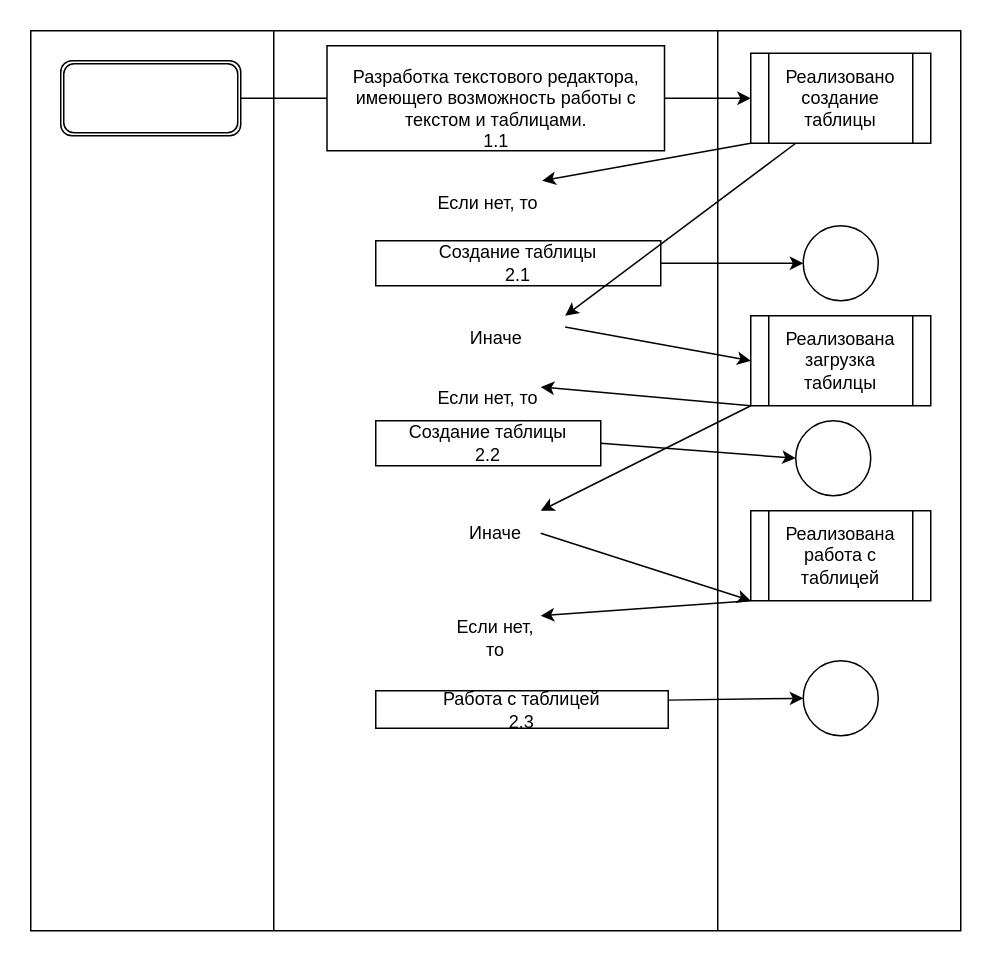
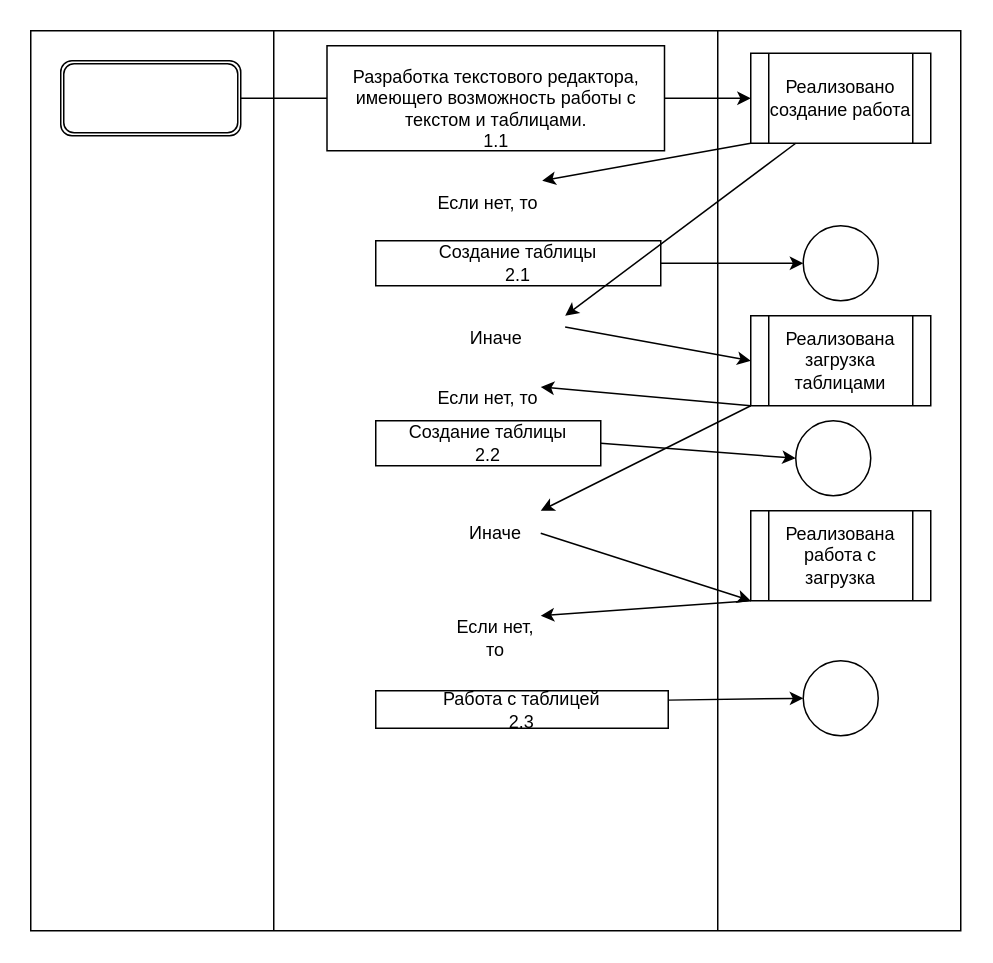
(841, 98) -> (841, 98)
(841, 361) -> (841, 361)
(841, 556) -> (841, 556)
